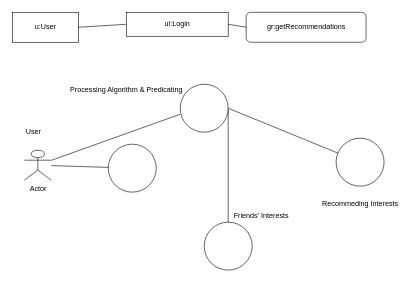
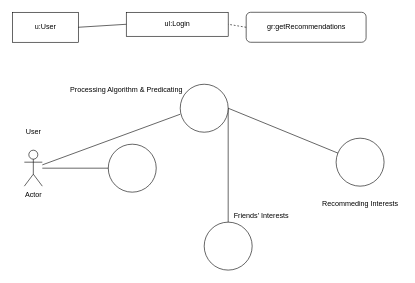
(237, 26) -> (237, 26)
(38, 165) -> (33, 168)
